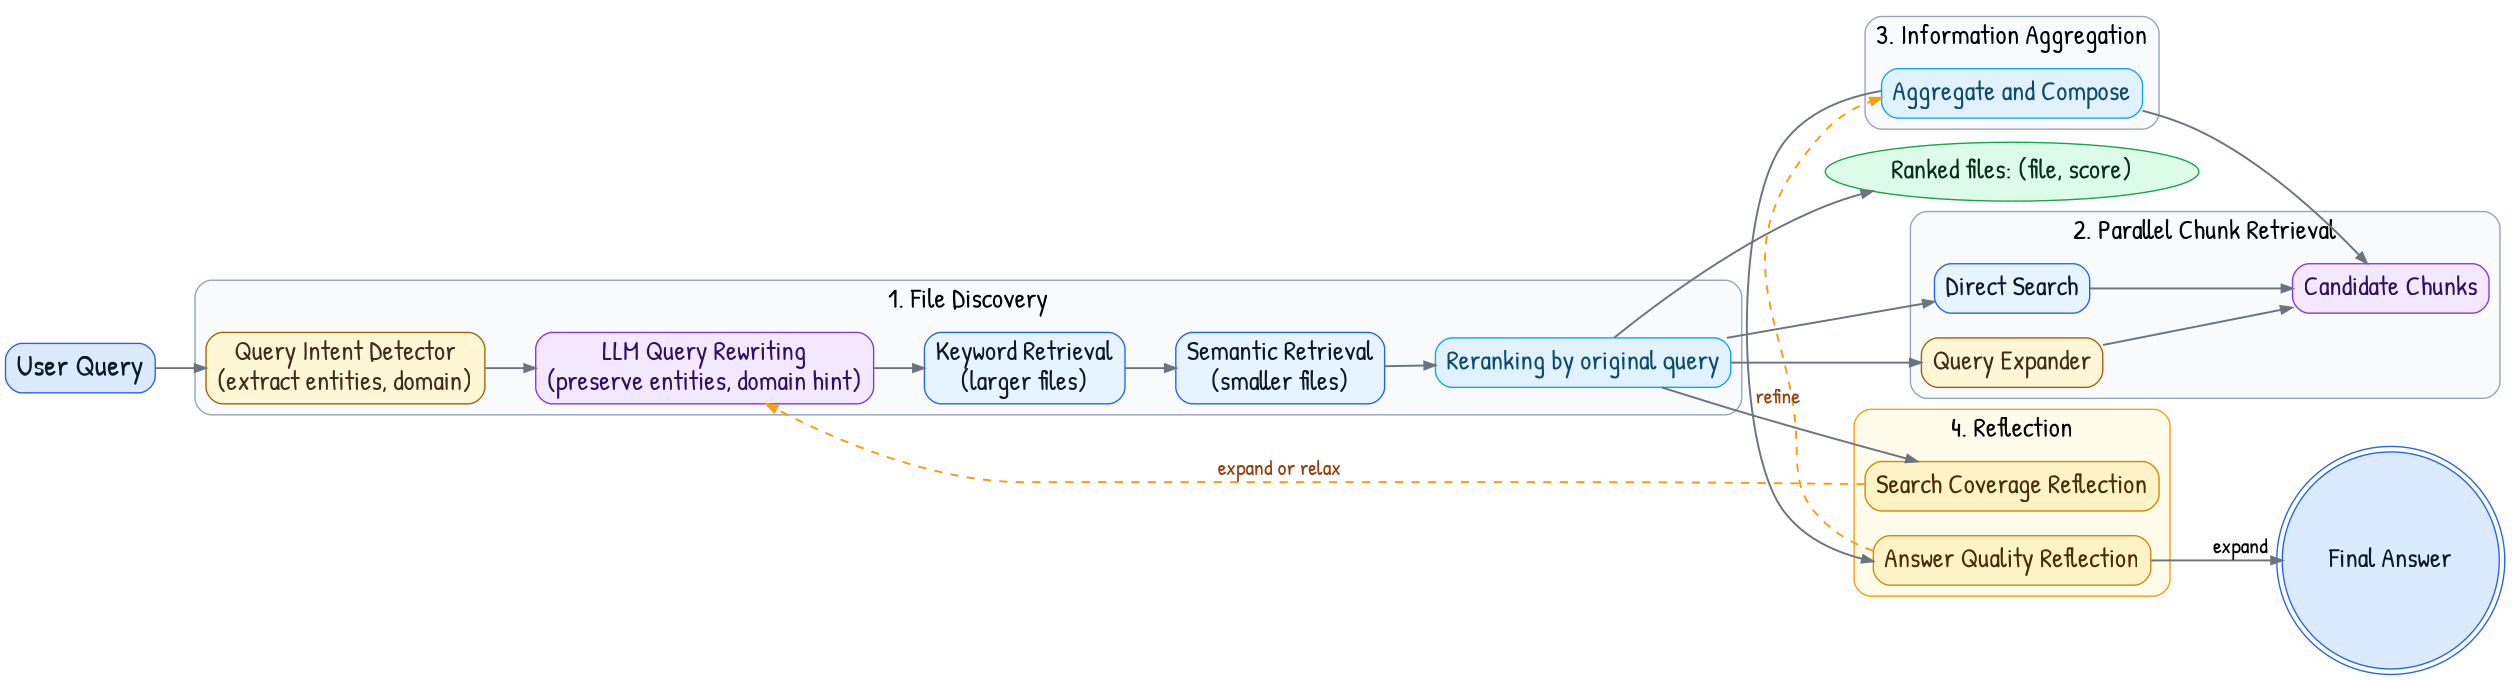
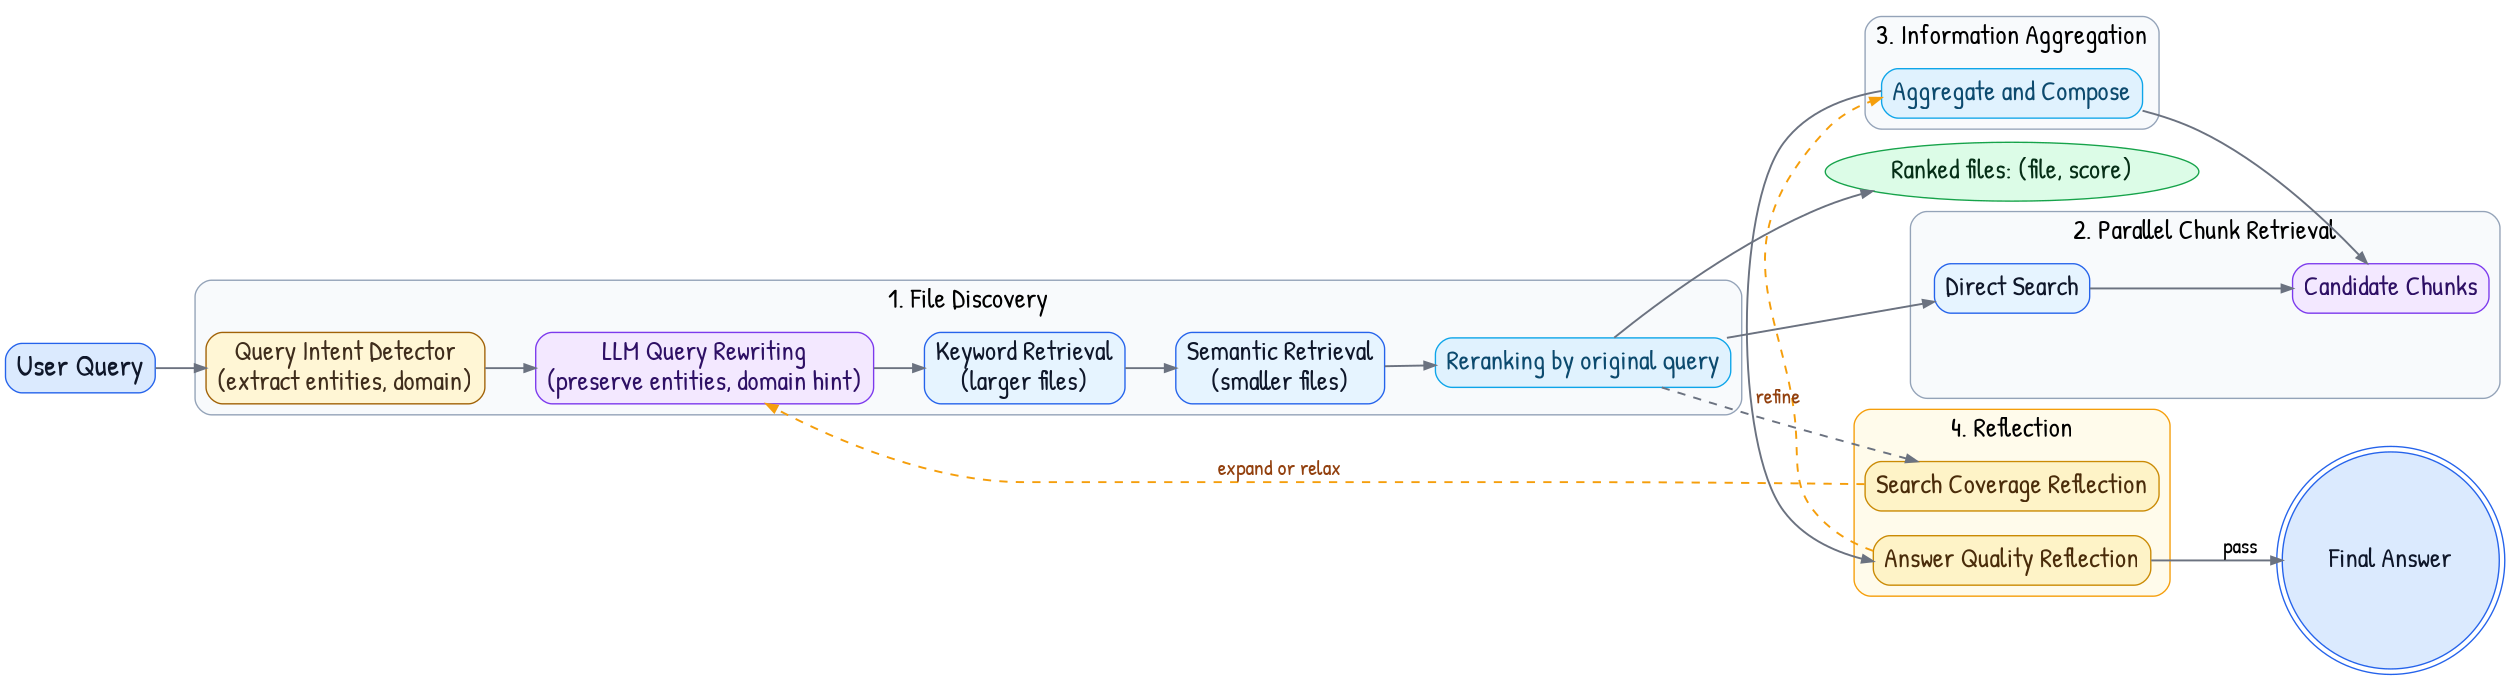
(2012, 363) -> none
(1784, 424) -> (1784, 424)
(2240, 548) -> (2240, 548)
